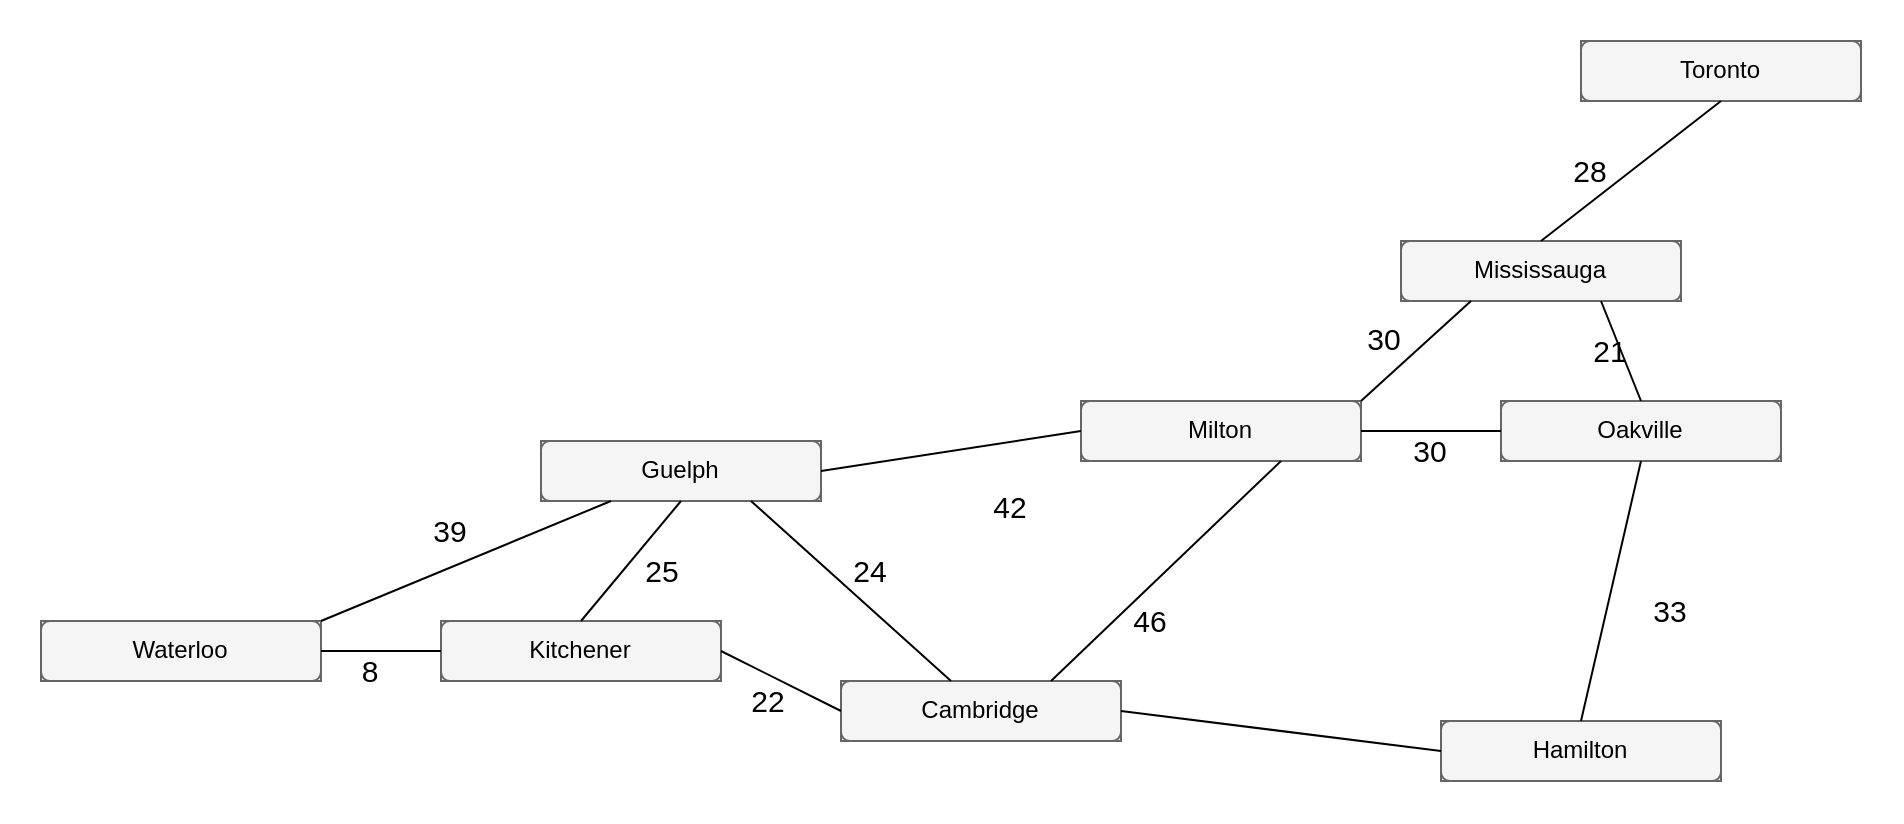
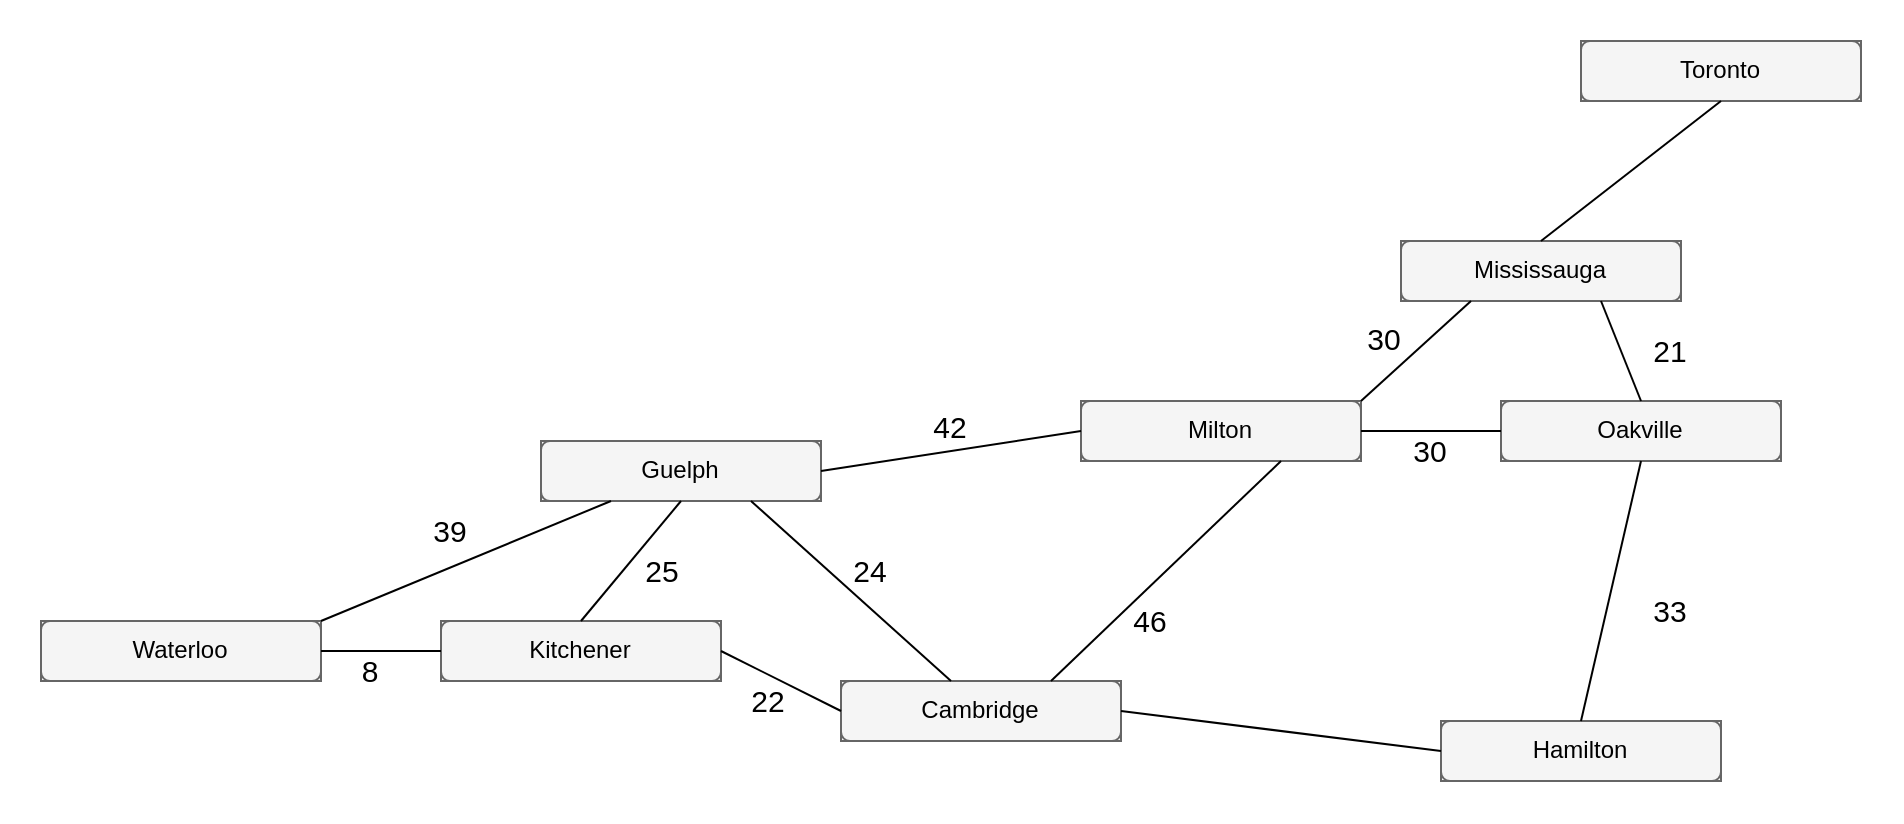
(1591, 171) -> none
(1611, 351) -> (1671, 351)
(1011, 507) -> (951, 427)
